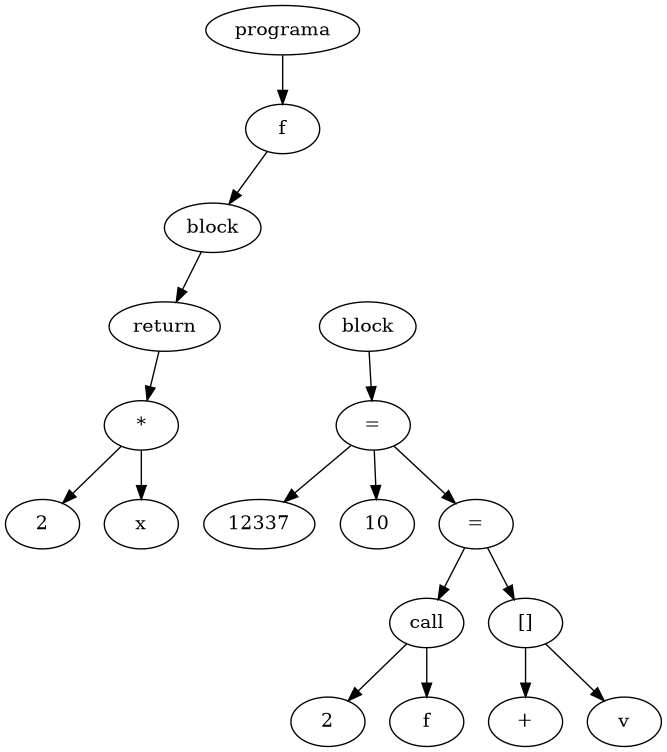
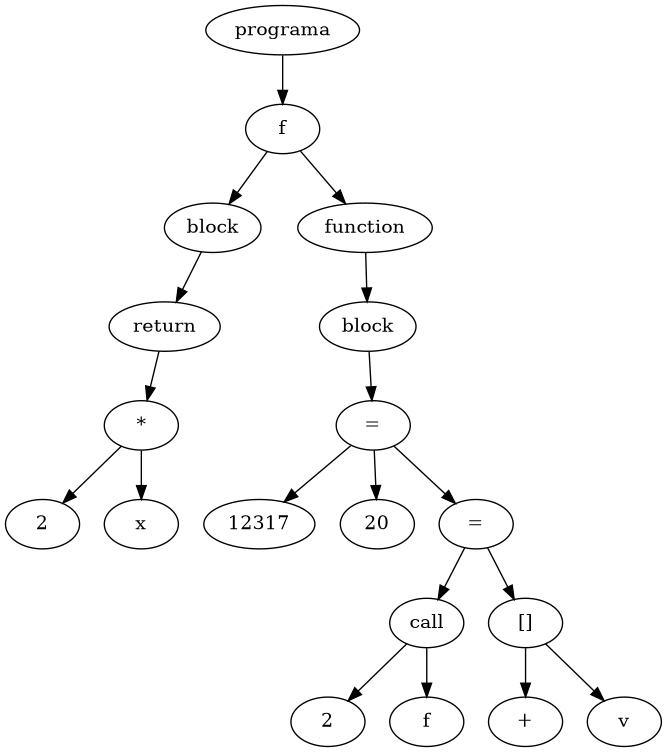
none -> (365, 228)
(259, 524) -> (259, 524)
(377, 524) -> (377, 524)
